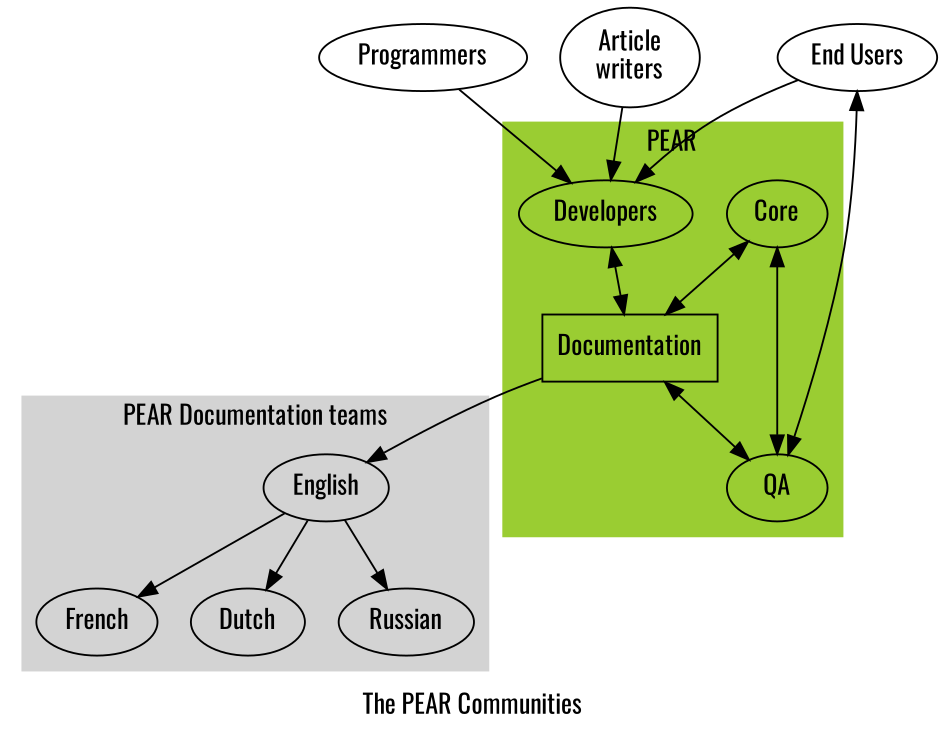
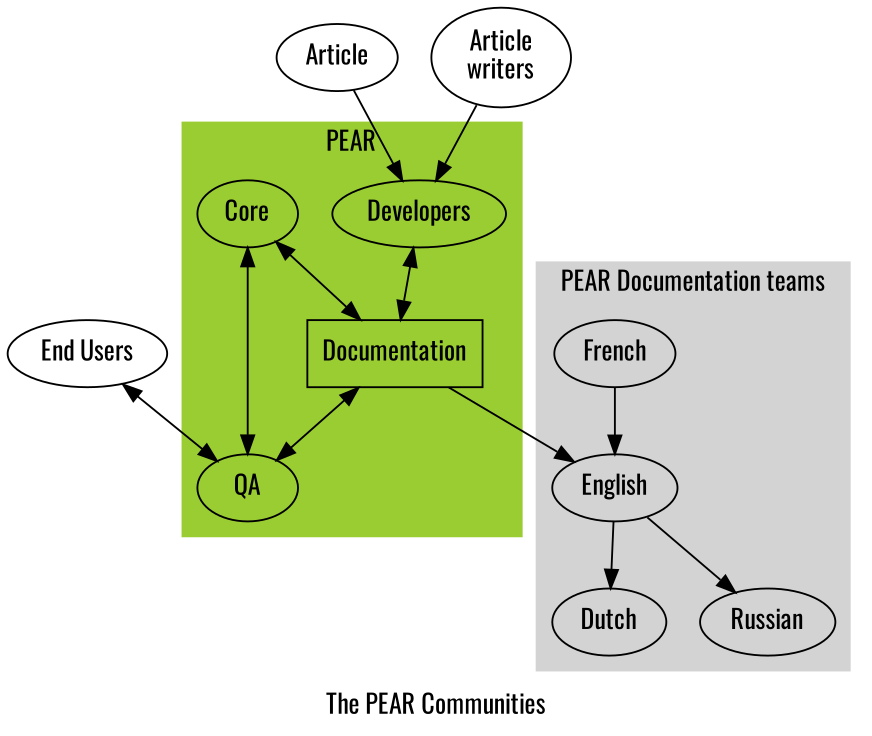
(423, 58) -> (337, 58)
(731, 111) -> none
(220, 550) -> (615, 412)
